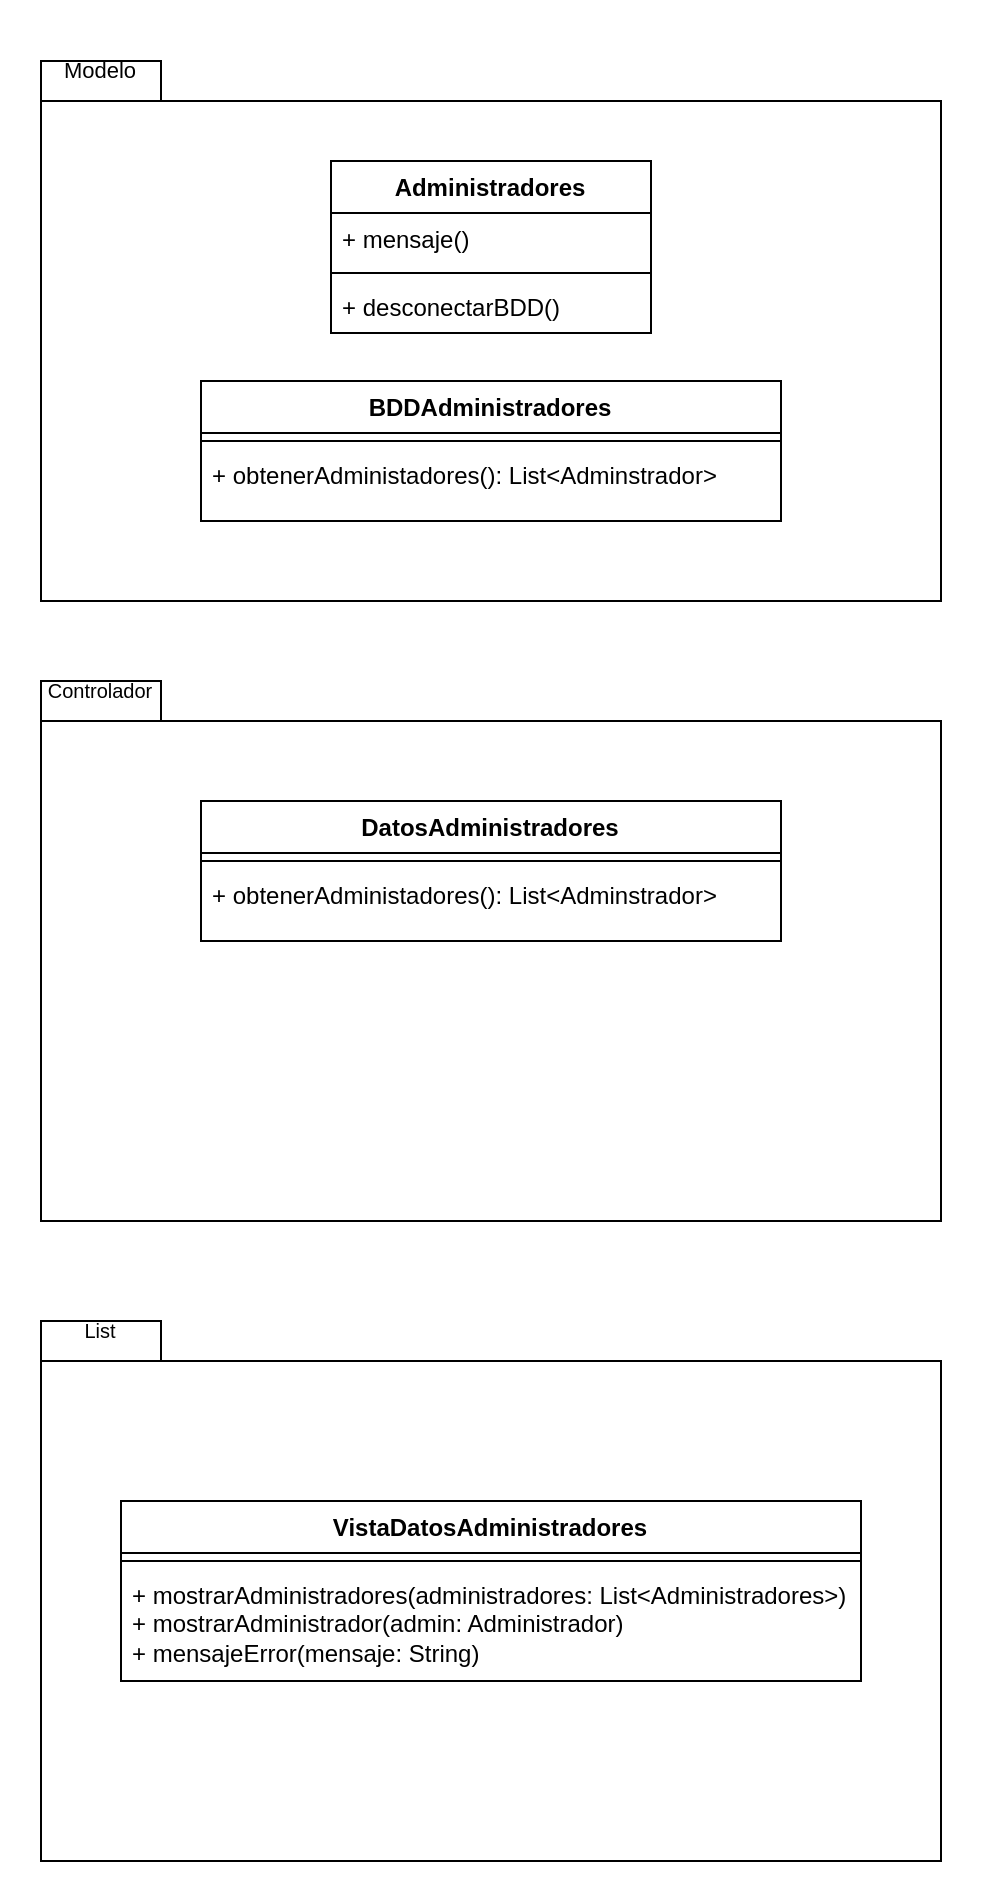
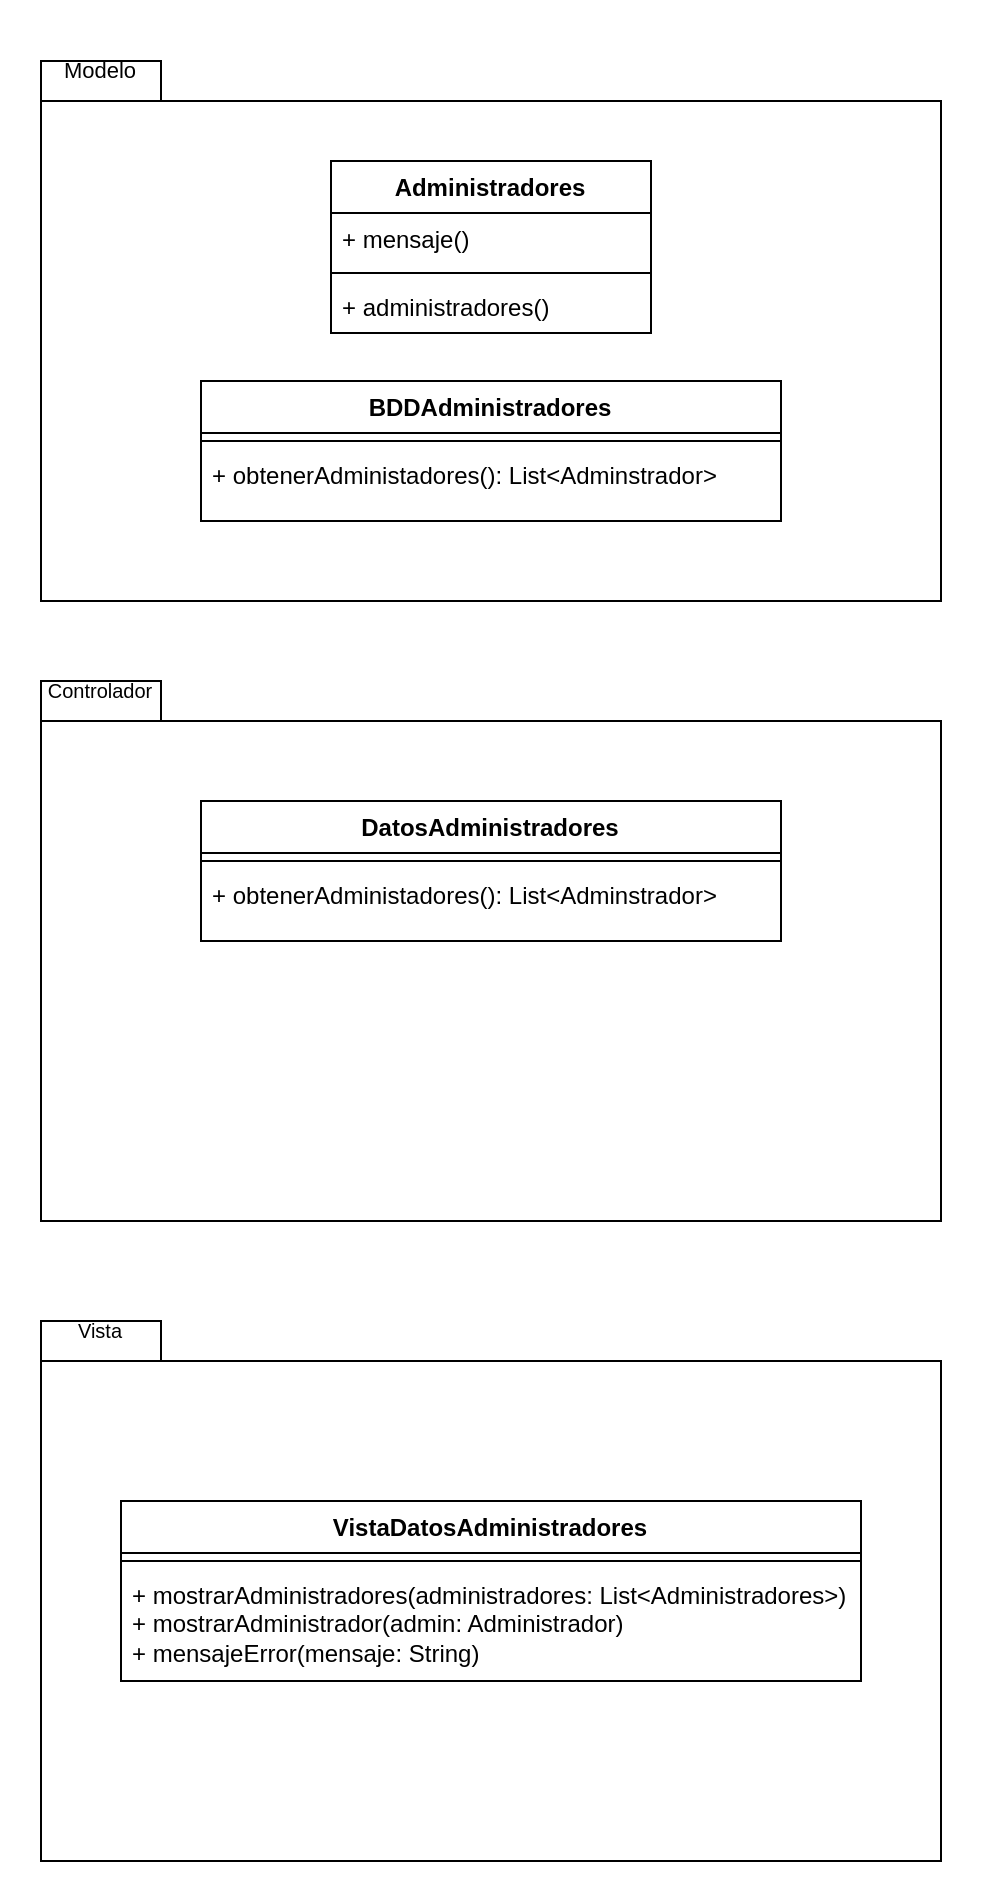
(461, 309) -> (461, 309)
(101, 1331) -> (101, 1331)
